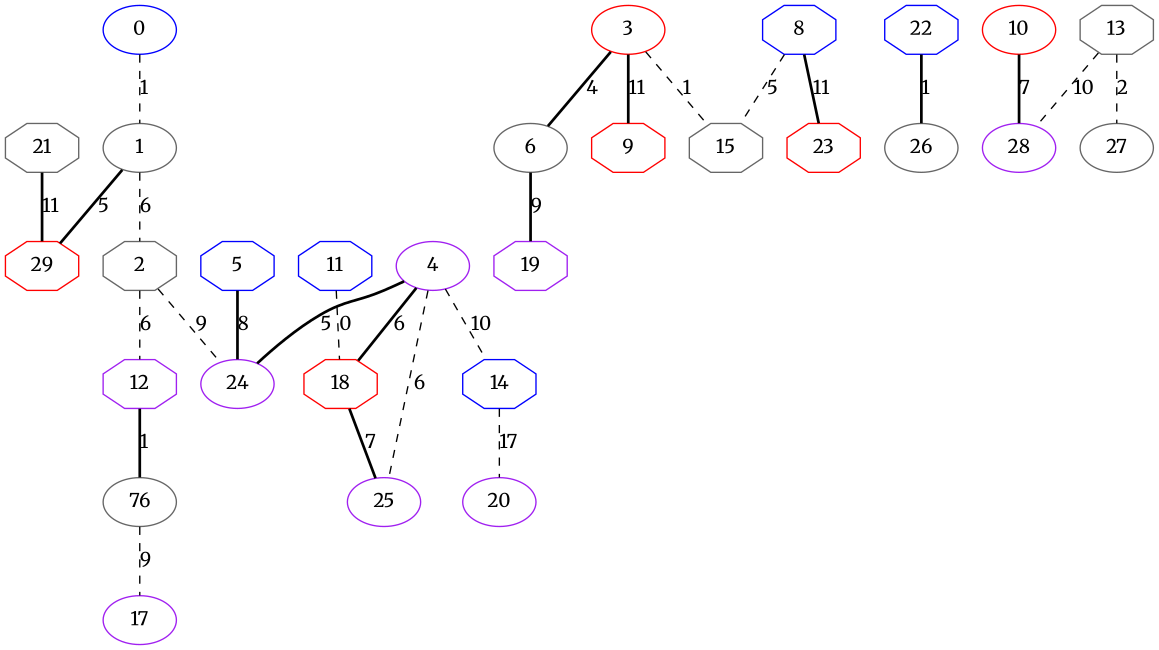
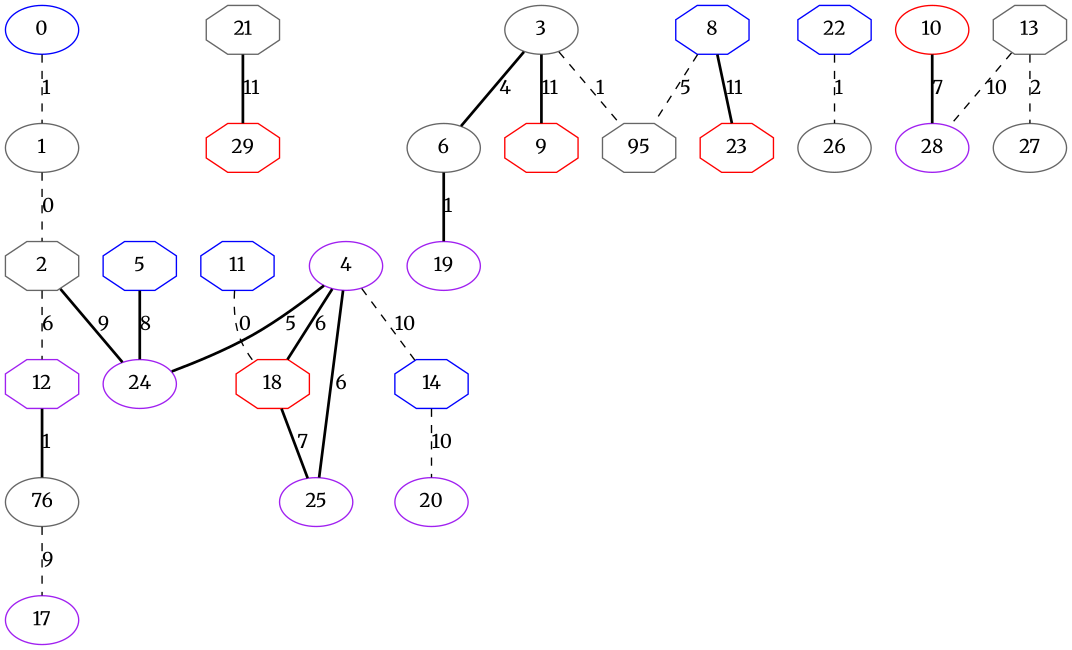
(628, 30) -> (541, 30)
(921, 89) -> (835, 89)
(726, 148) -> (639, 148)
(91, 207) -> none
(146, 207) -> (49, 207)
(537, 207) -> (448, 207)
(531, 266) -> (444, 266)
(189, 326) -> (91, 326)
(408, 384) -> (331, 384)
(509, 443) -> (442, 443)
